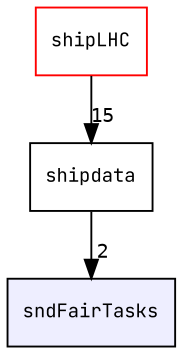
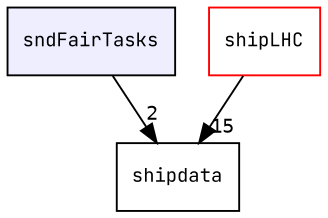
(91, 236) -> (129, 101)
